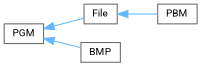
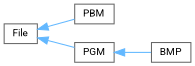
(69, 22) -> (61, 44)
